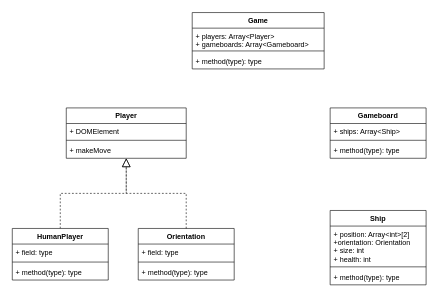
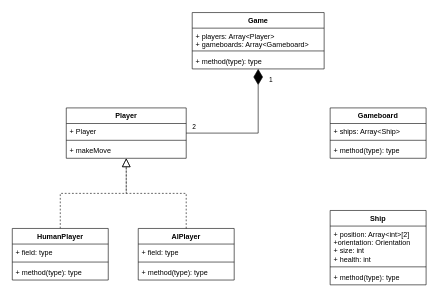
none -> (258, 85)
(92, 131) -> (84, 131)
(186, 236) -> (186, 236)
